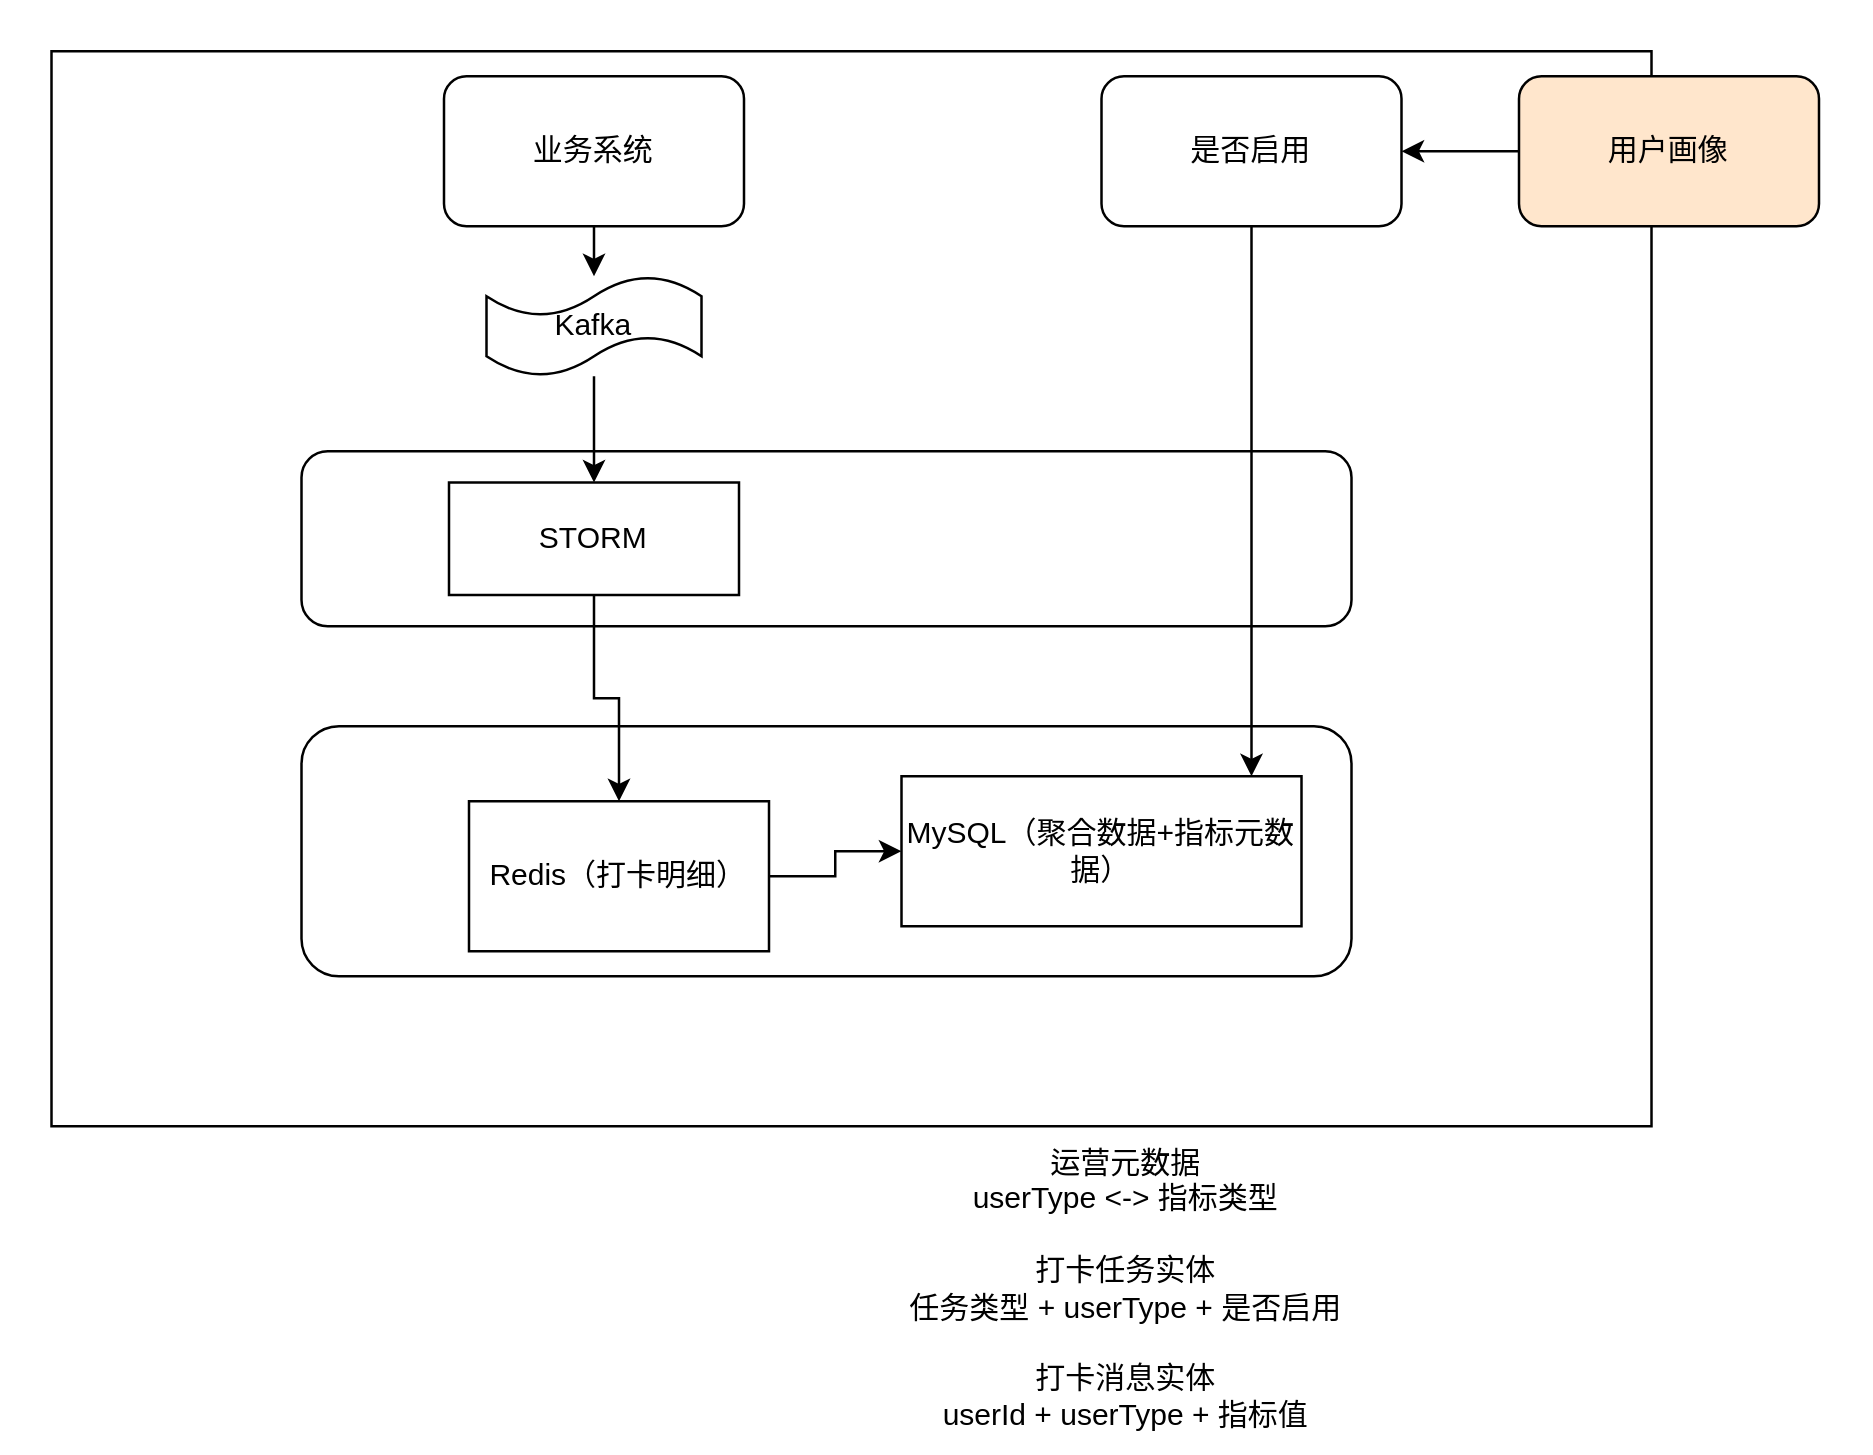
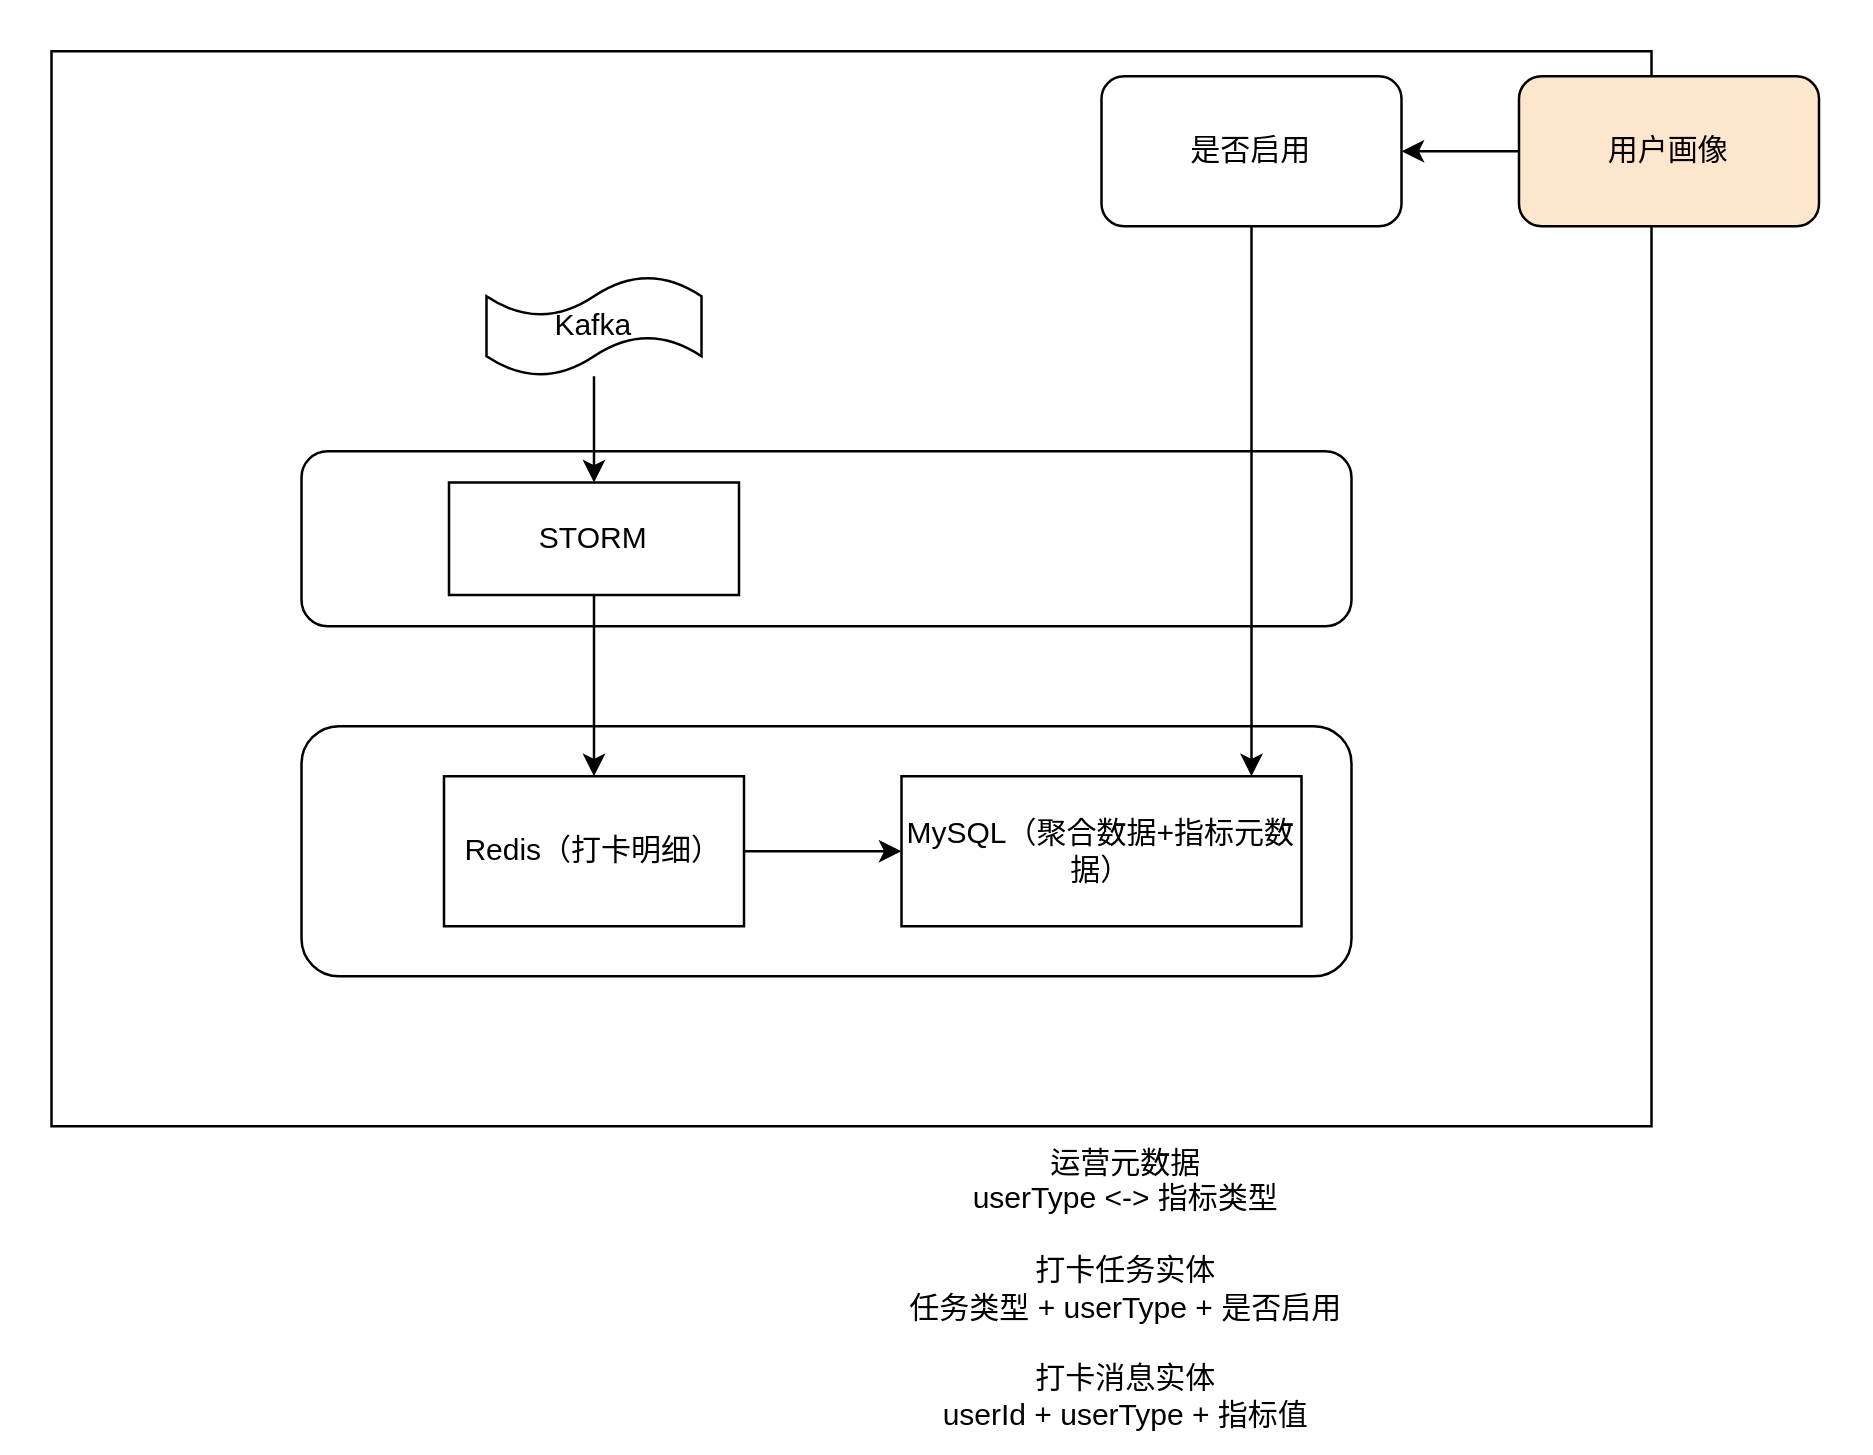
(594, 151) -> none
(594, 243) -> none
(619, 876) -> (594, 851)
